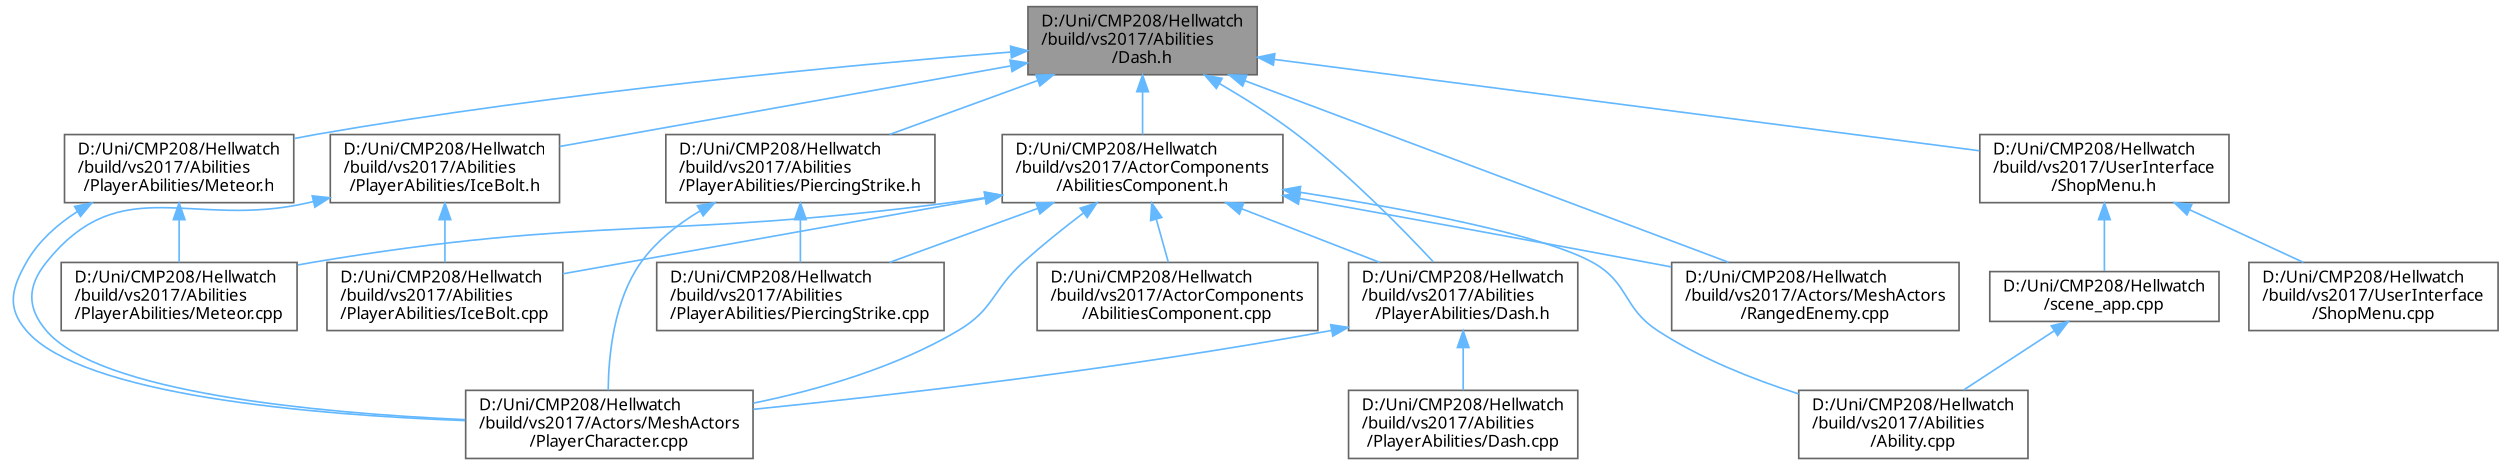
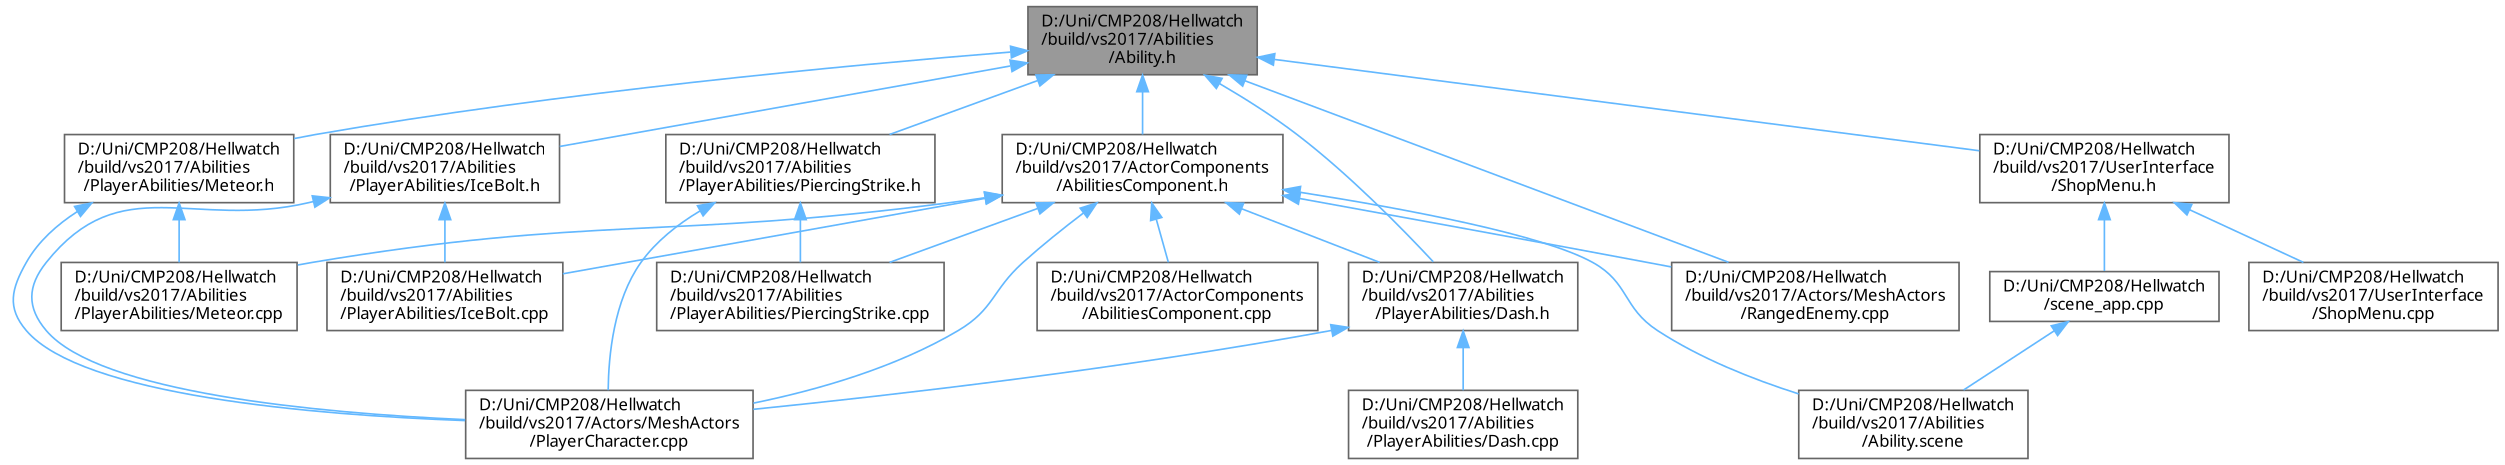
(1143, 41) -> (1143, 41)
(1913, 424) -> (1913, 424)
